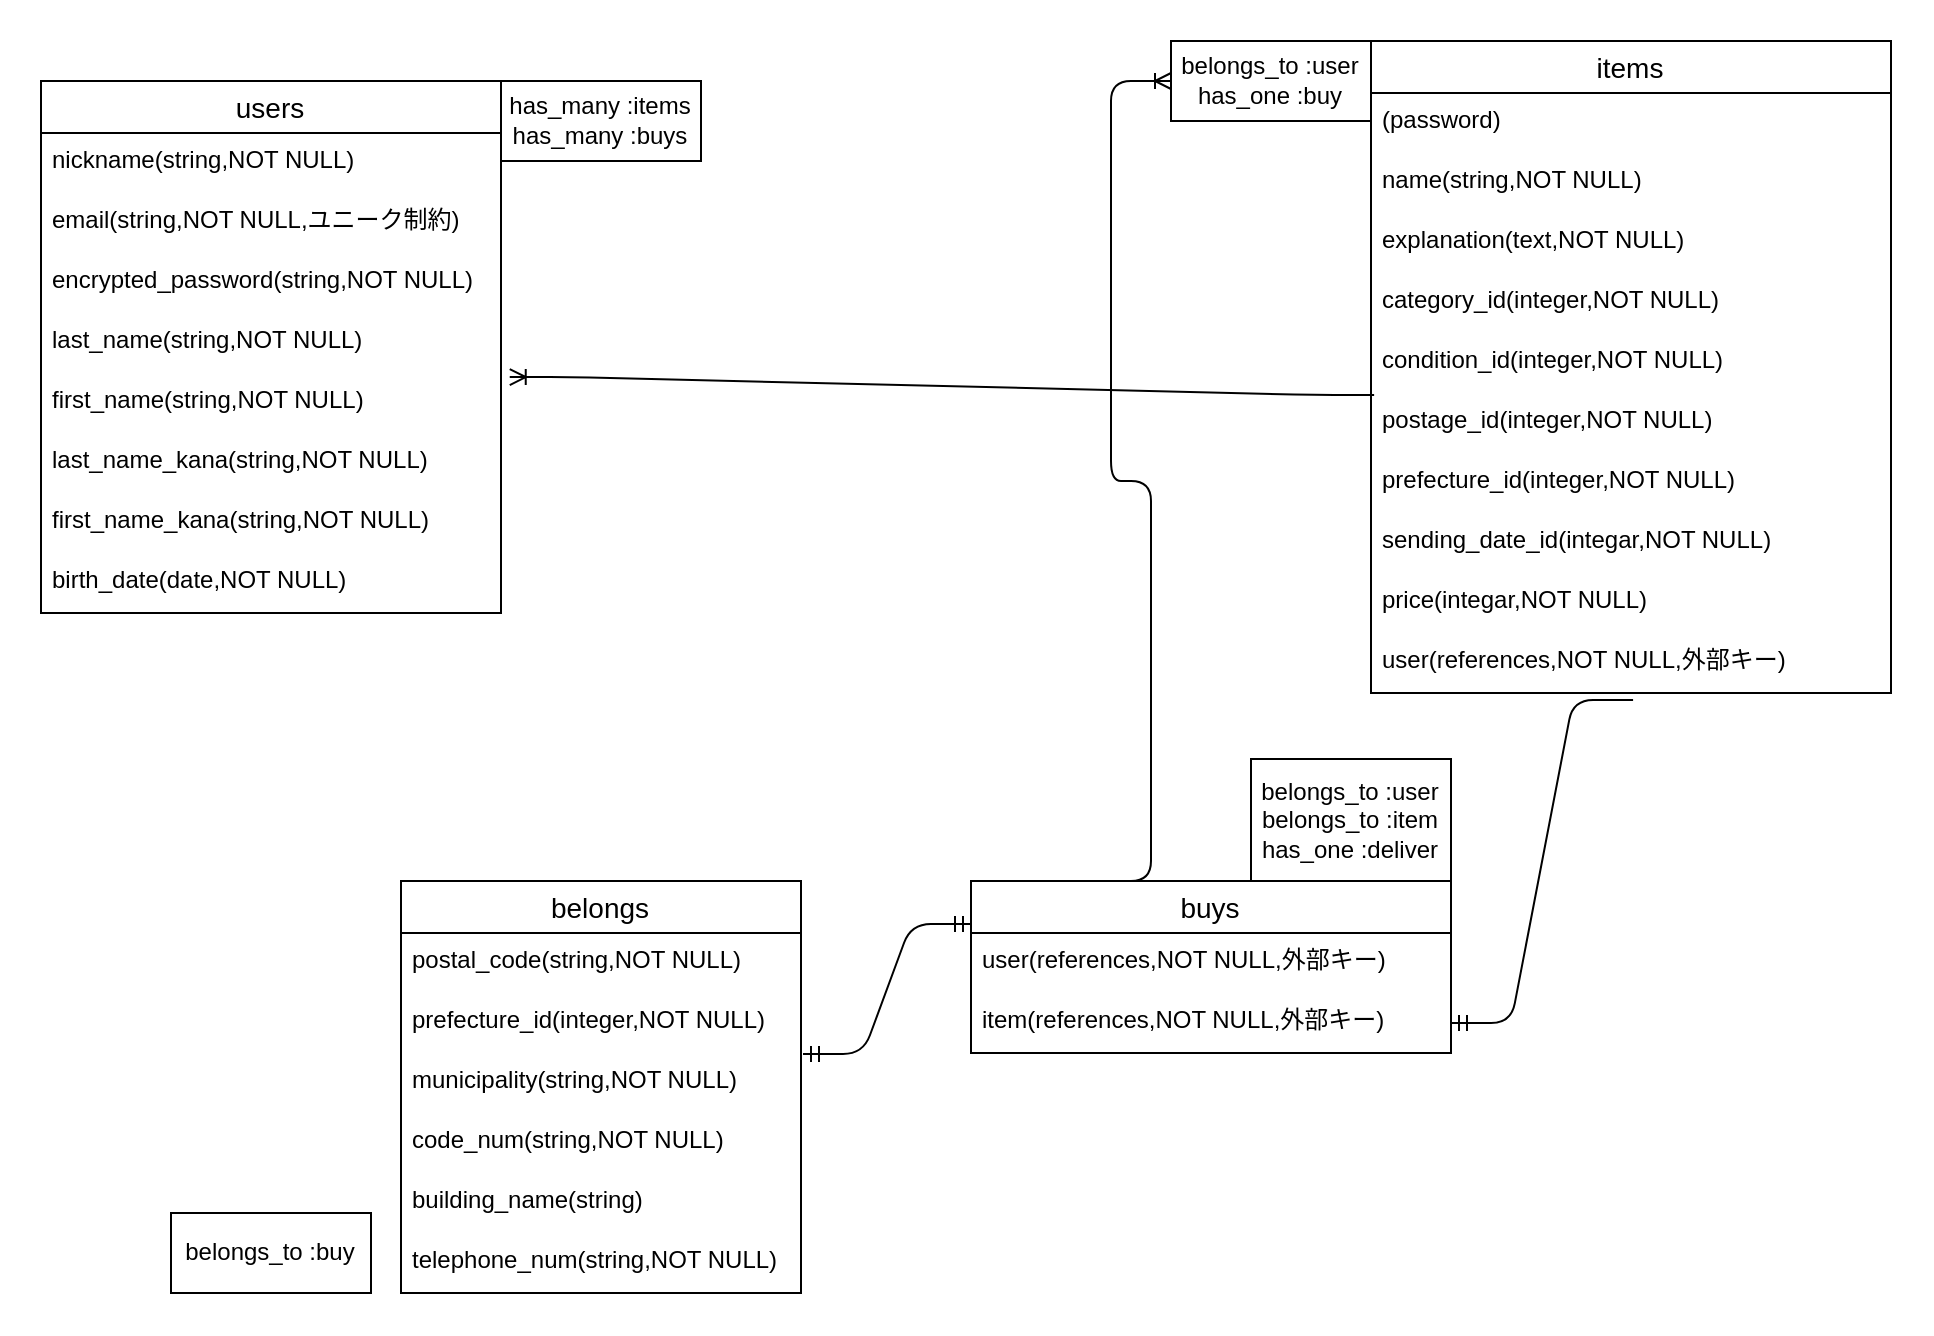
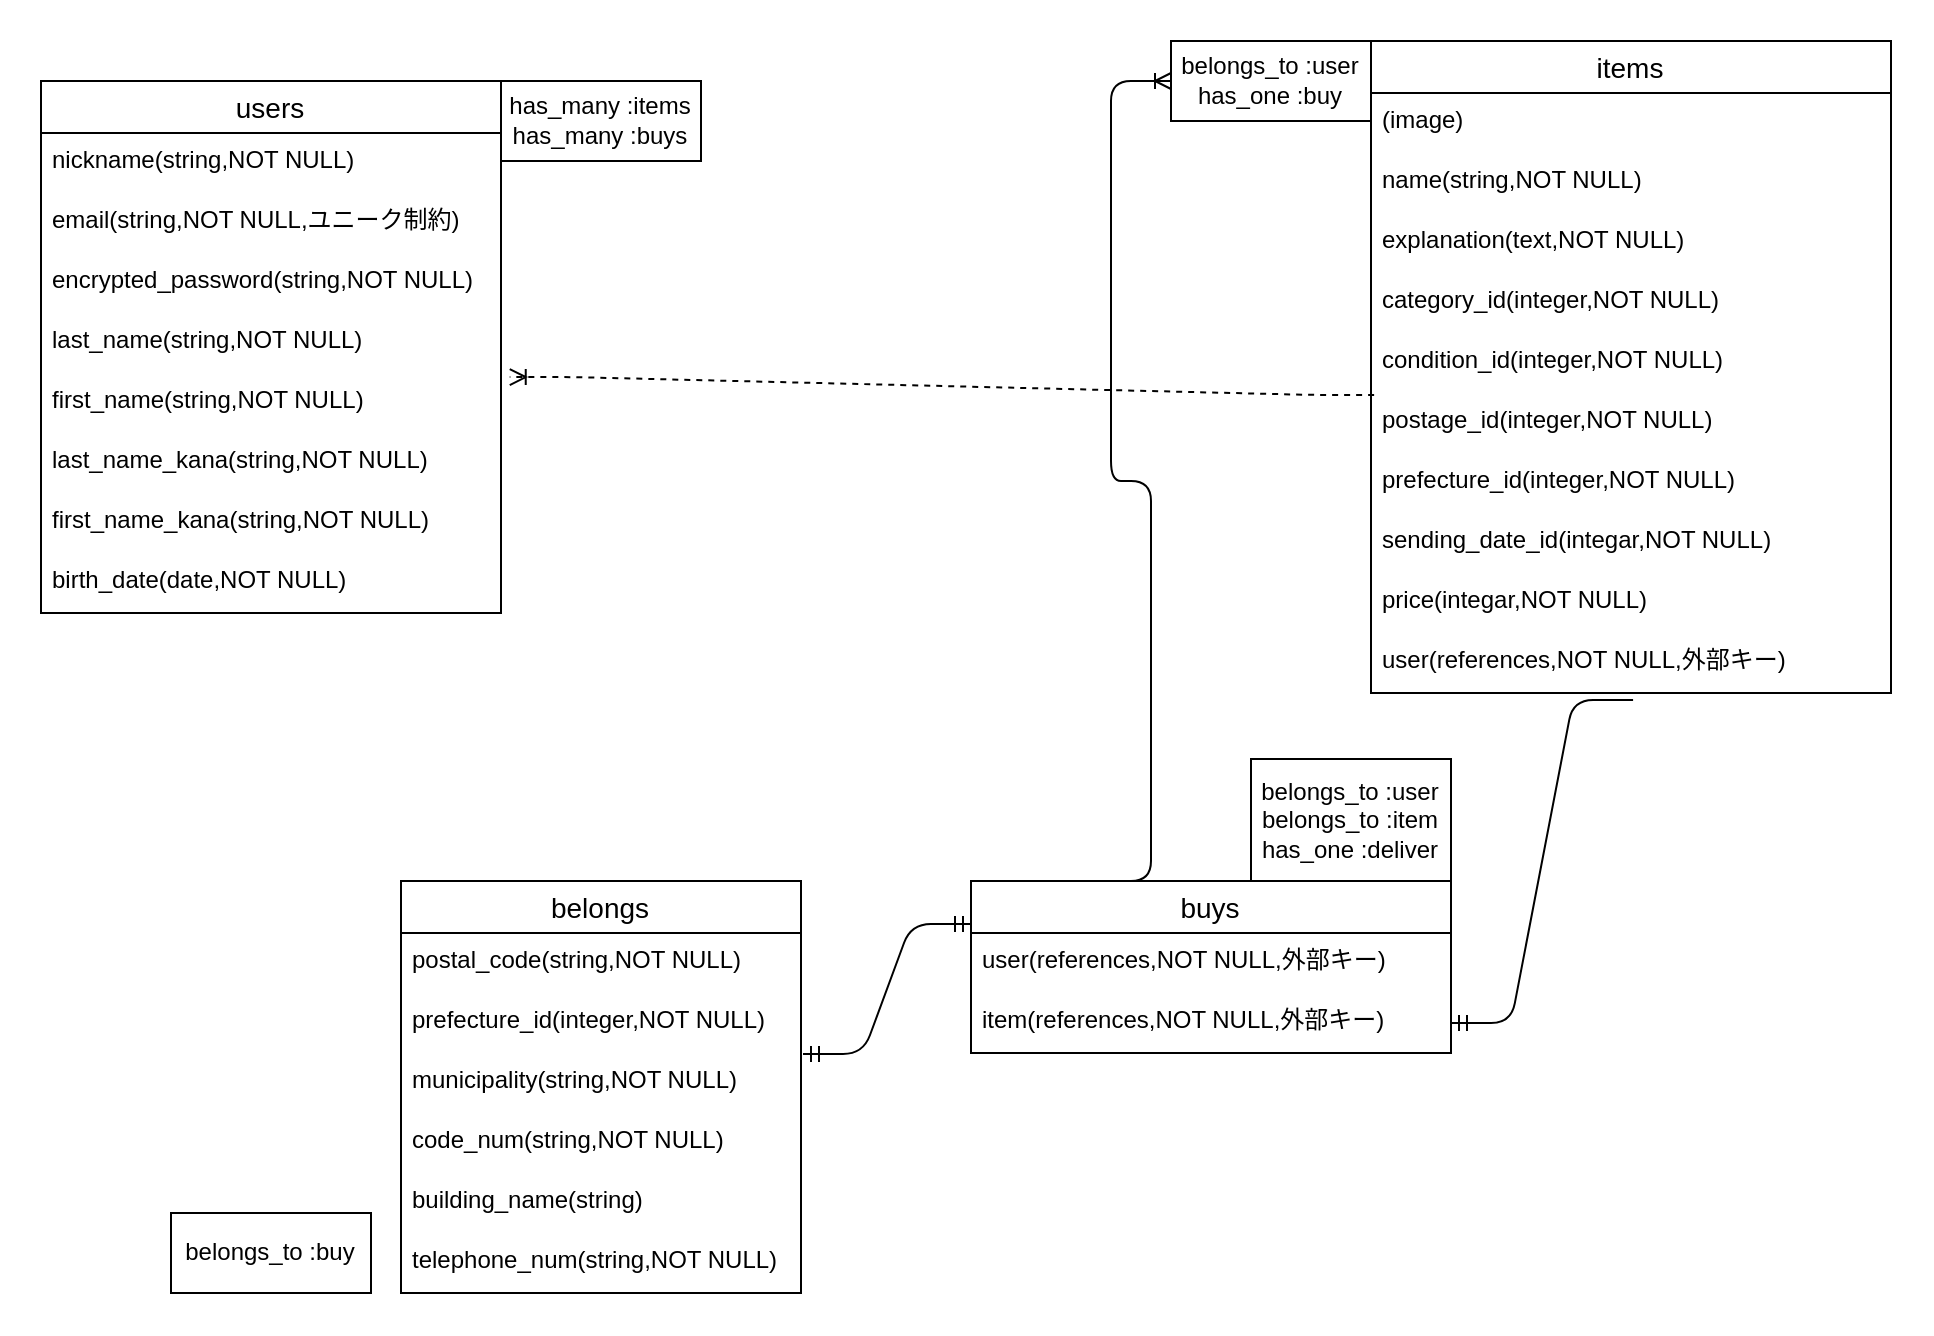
(1449, 120) -> (1426, 120)
(815, 383) -> (815, 383)
